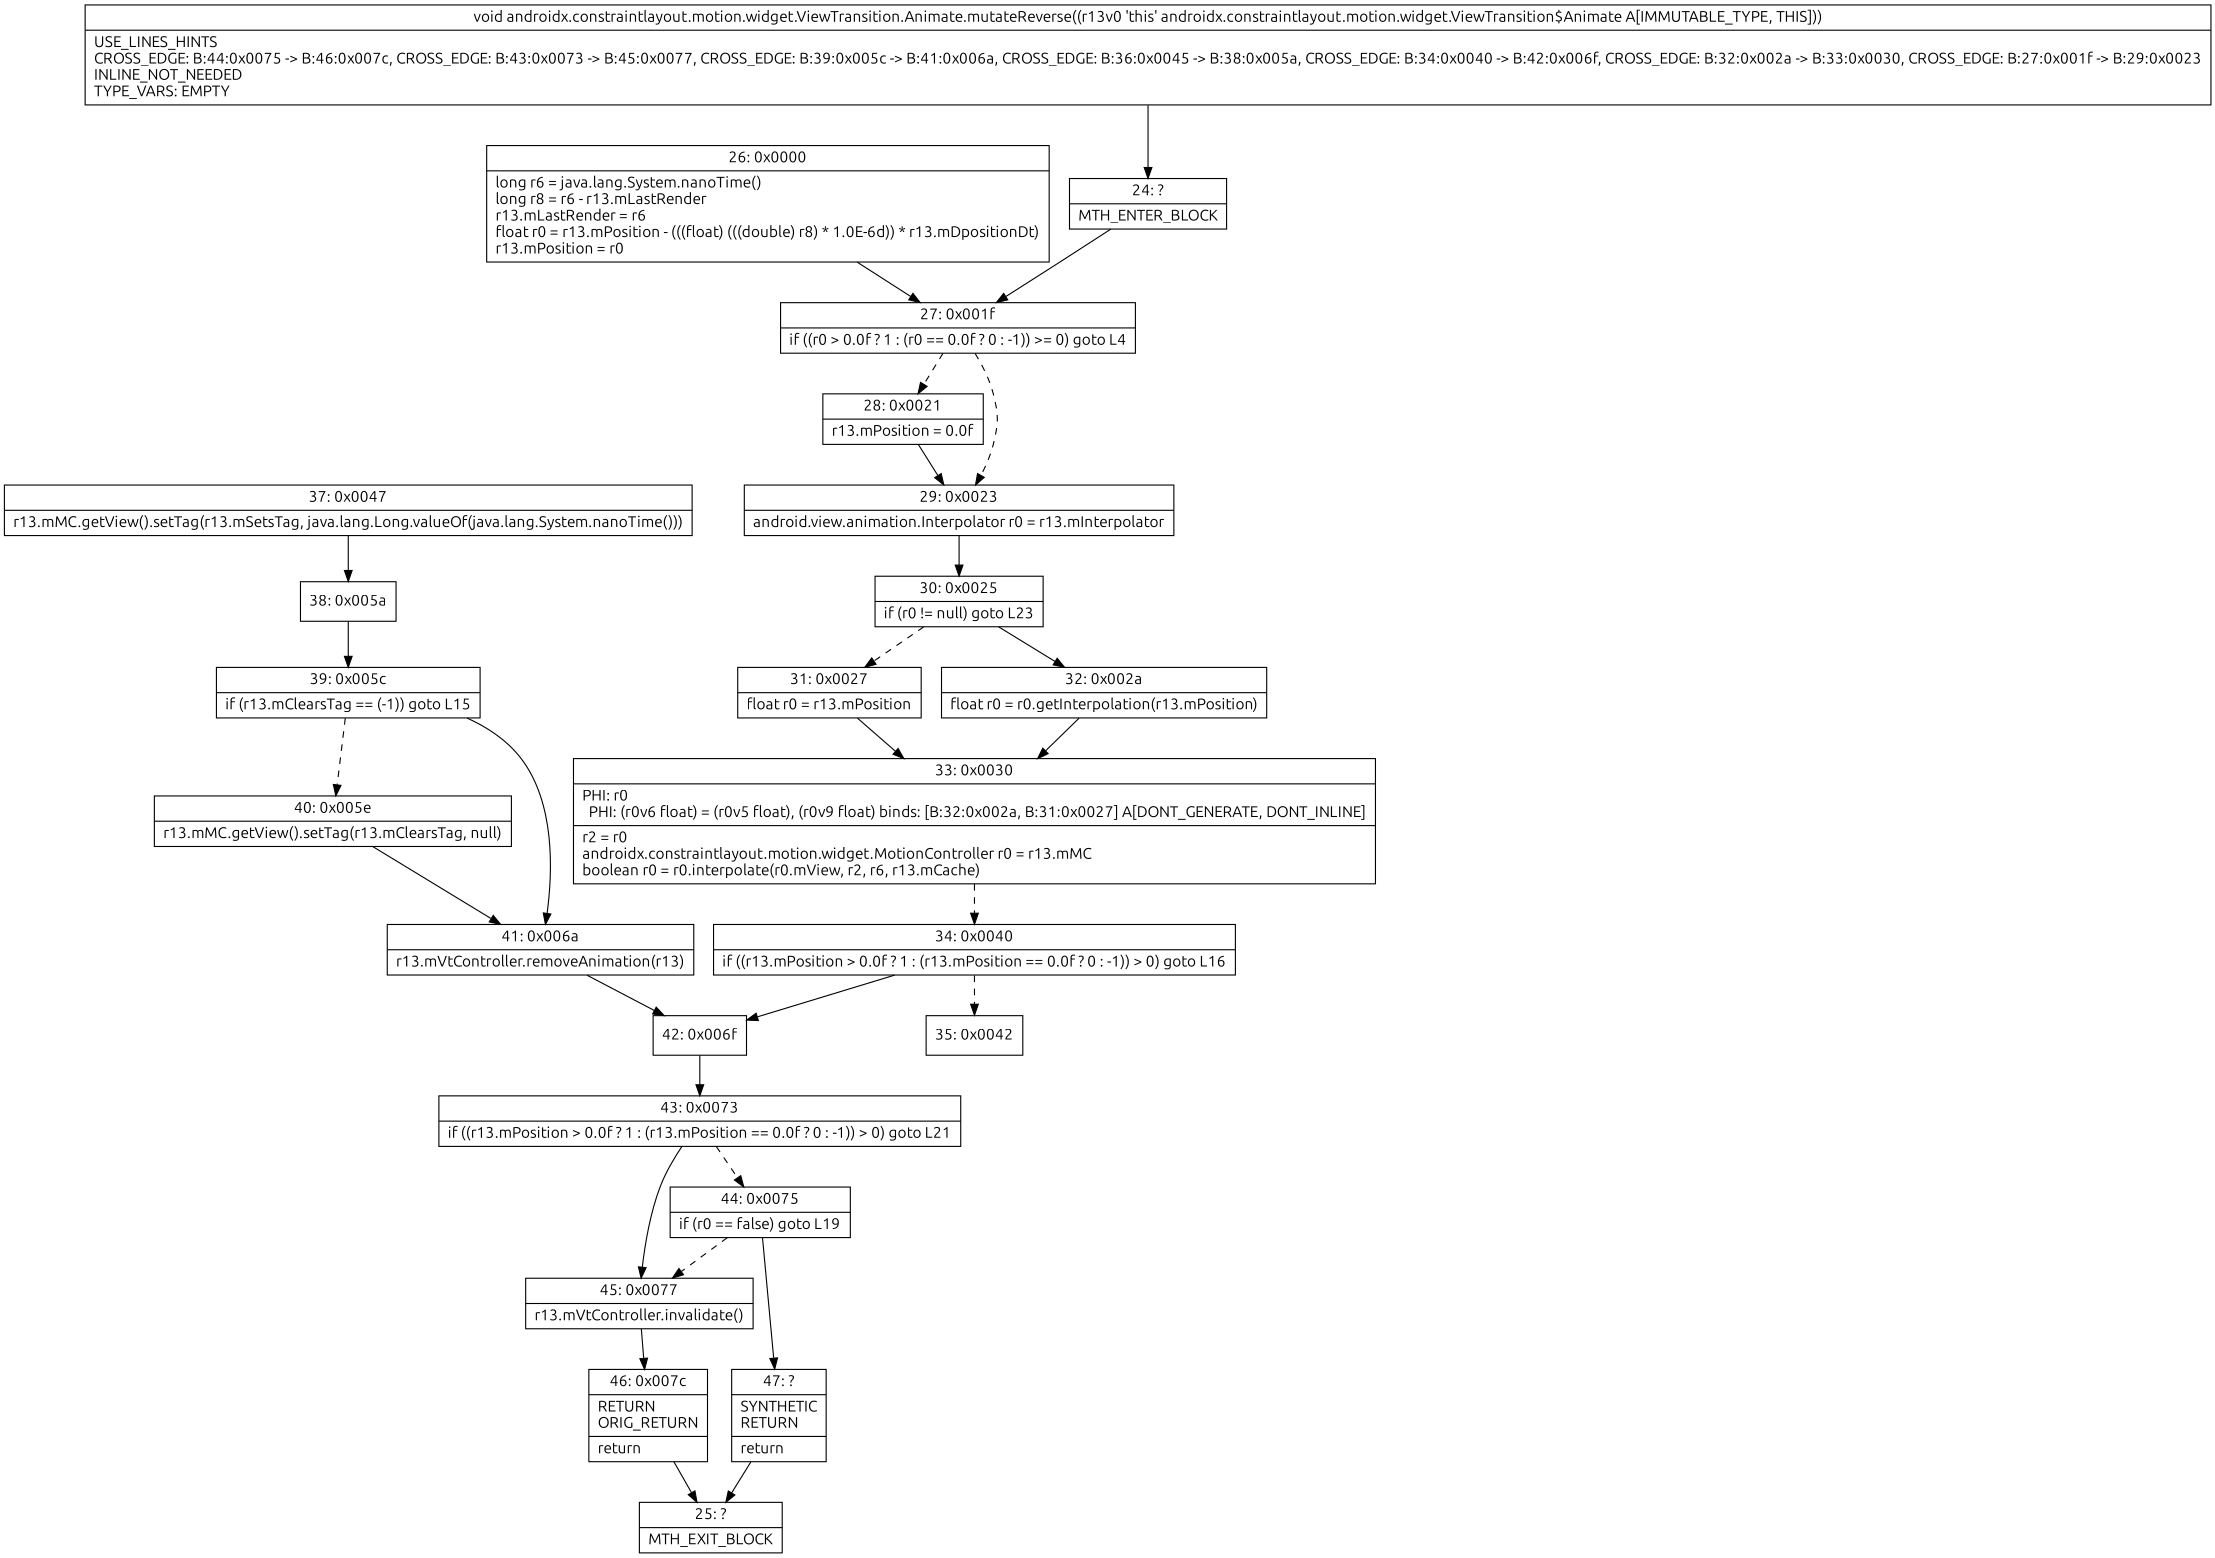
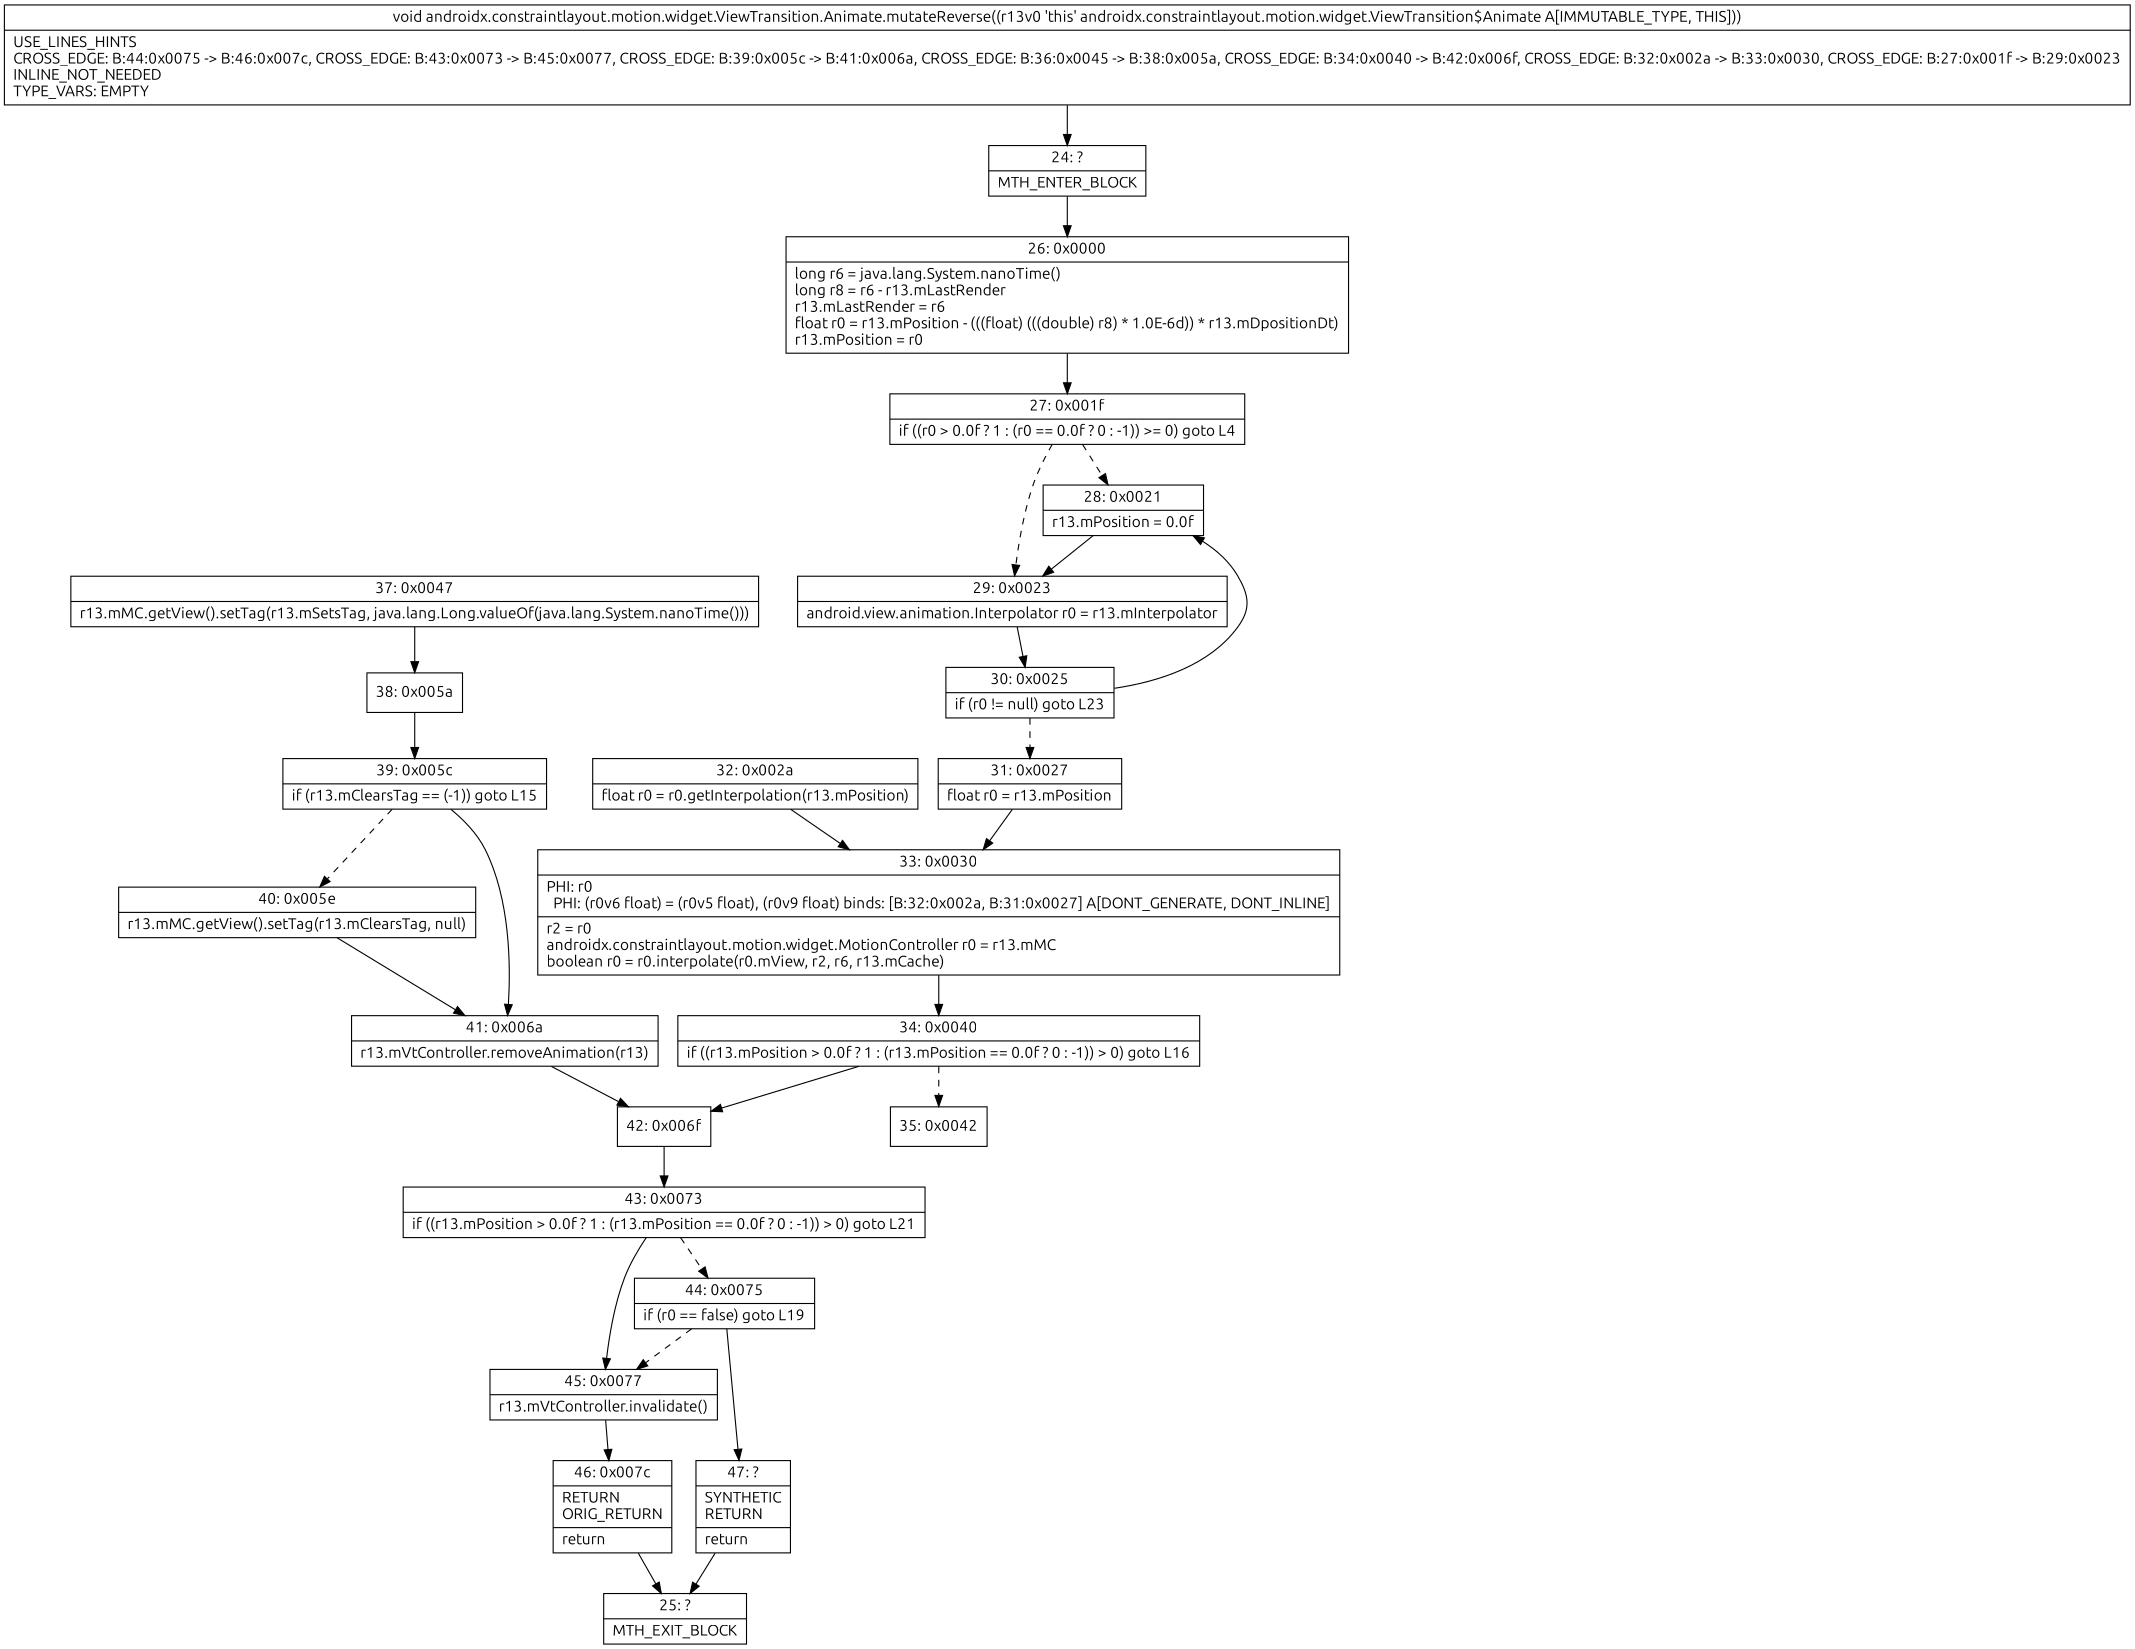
(1059, 263) -> (1067, 211)
(1027, 644) -> (1226, 641)
(974, 898) -> (939, 990)
